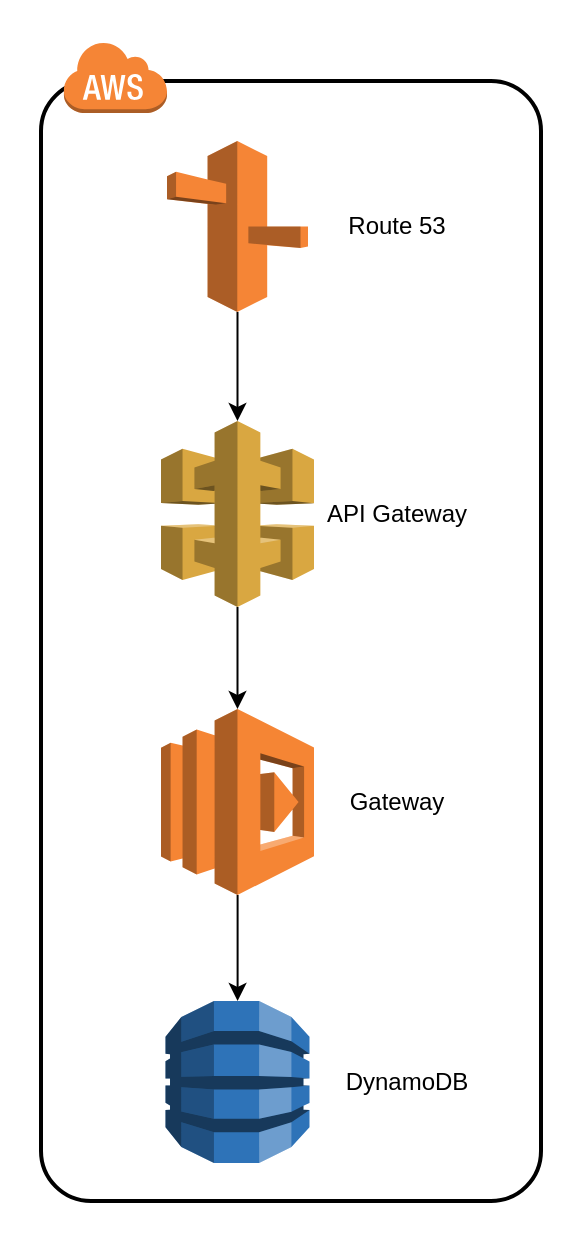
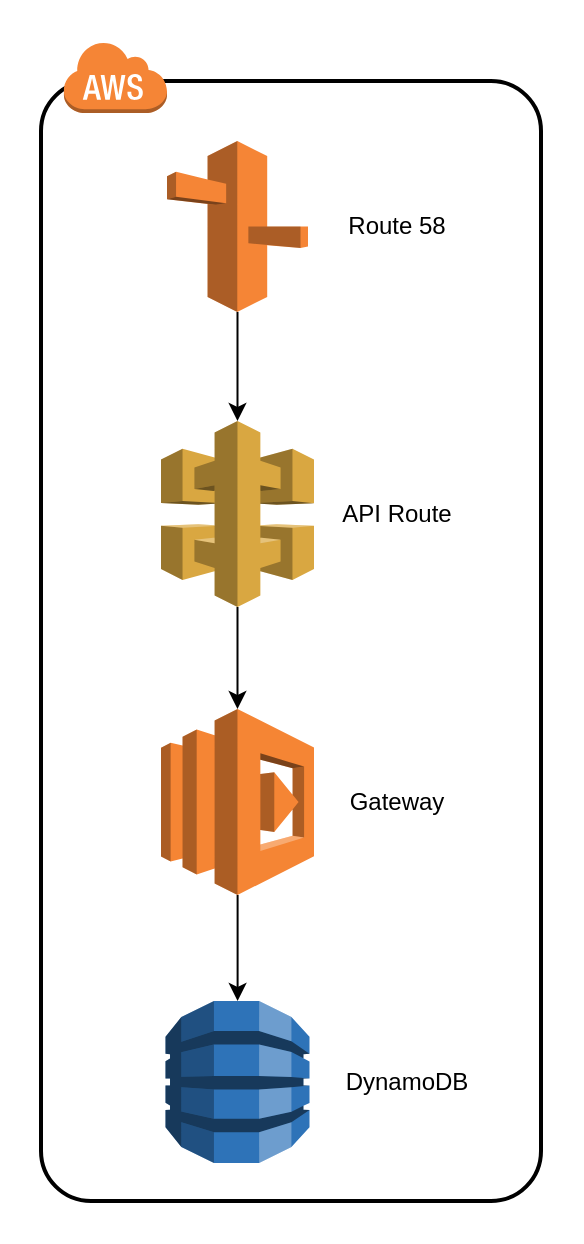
(398, 227) -> (398, 227)
(398, 515) -> (398, 515)
